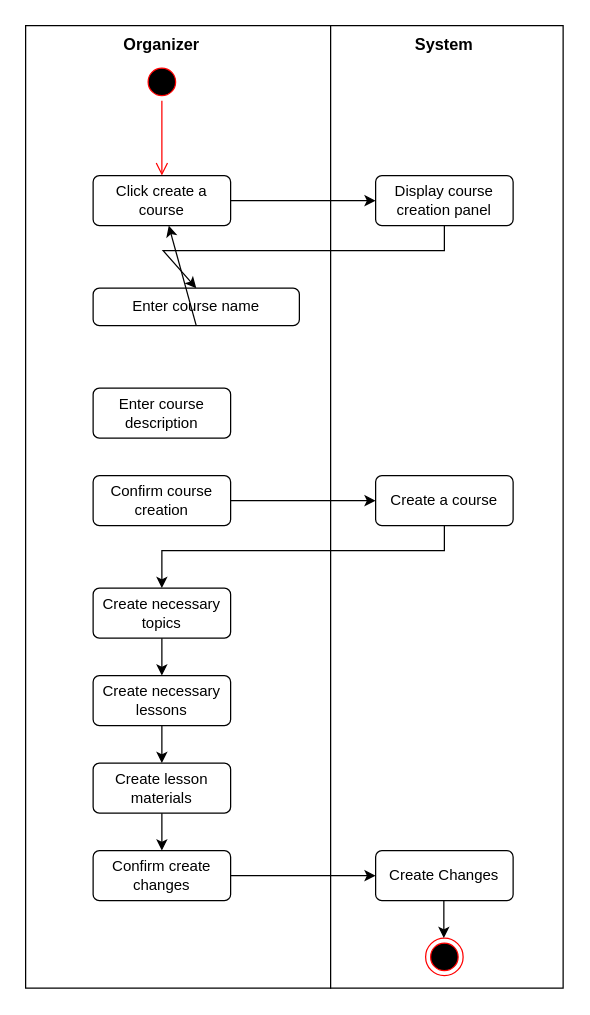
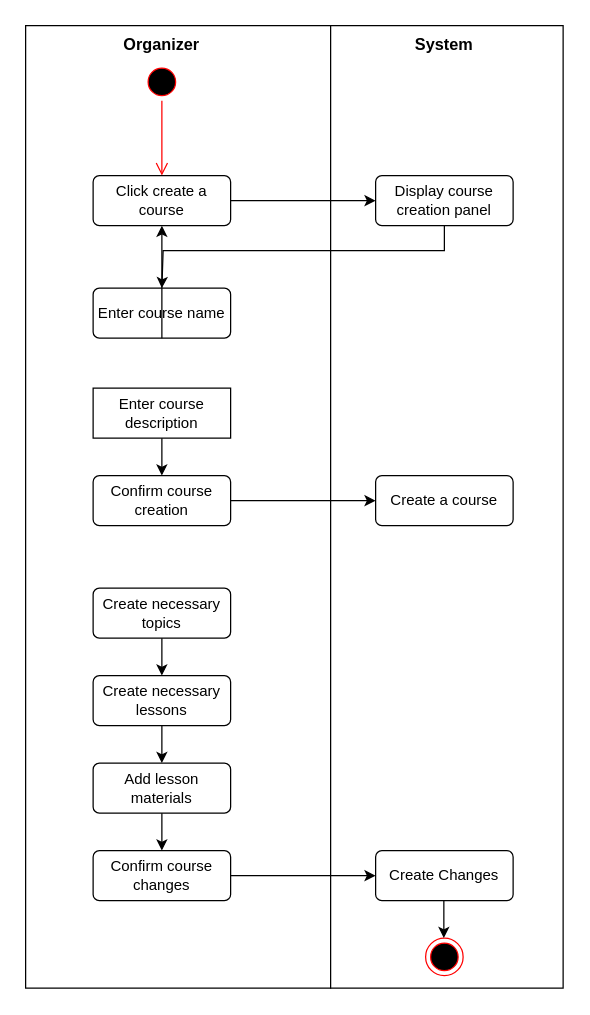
(196, 307) -> (162, 313)
(162, 413) -> (162, 413)
none -> (162, 452)
(301, 551) -> none
(162, 788) -> (162, 788)
(162, 876) -> (162, 876)
